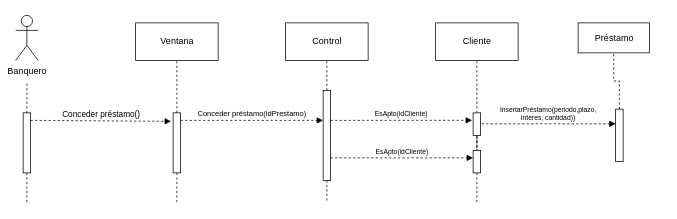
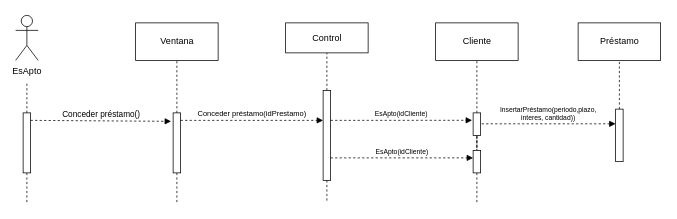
(614, 38) -> (619, 42)
(327, 42) -> (327, 38)
(27, 71) -> (27, 71)
